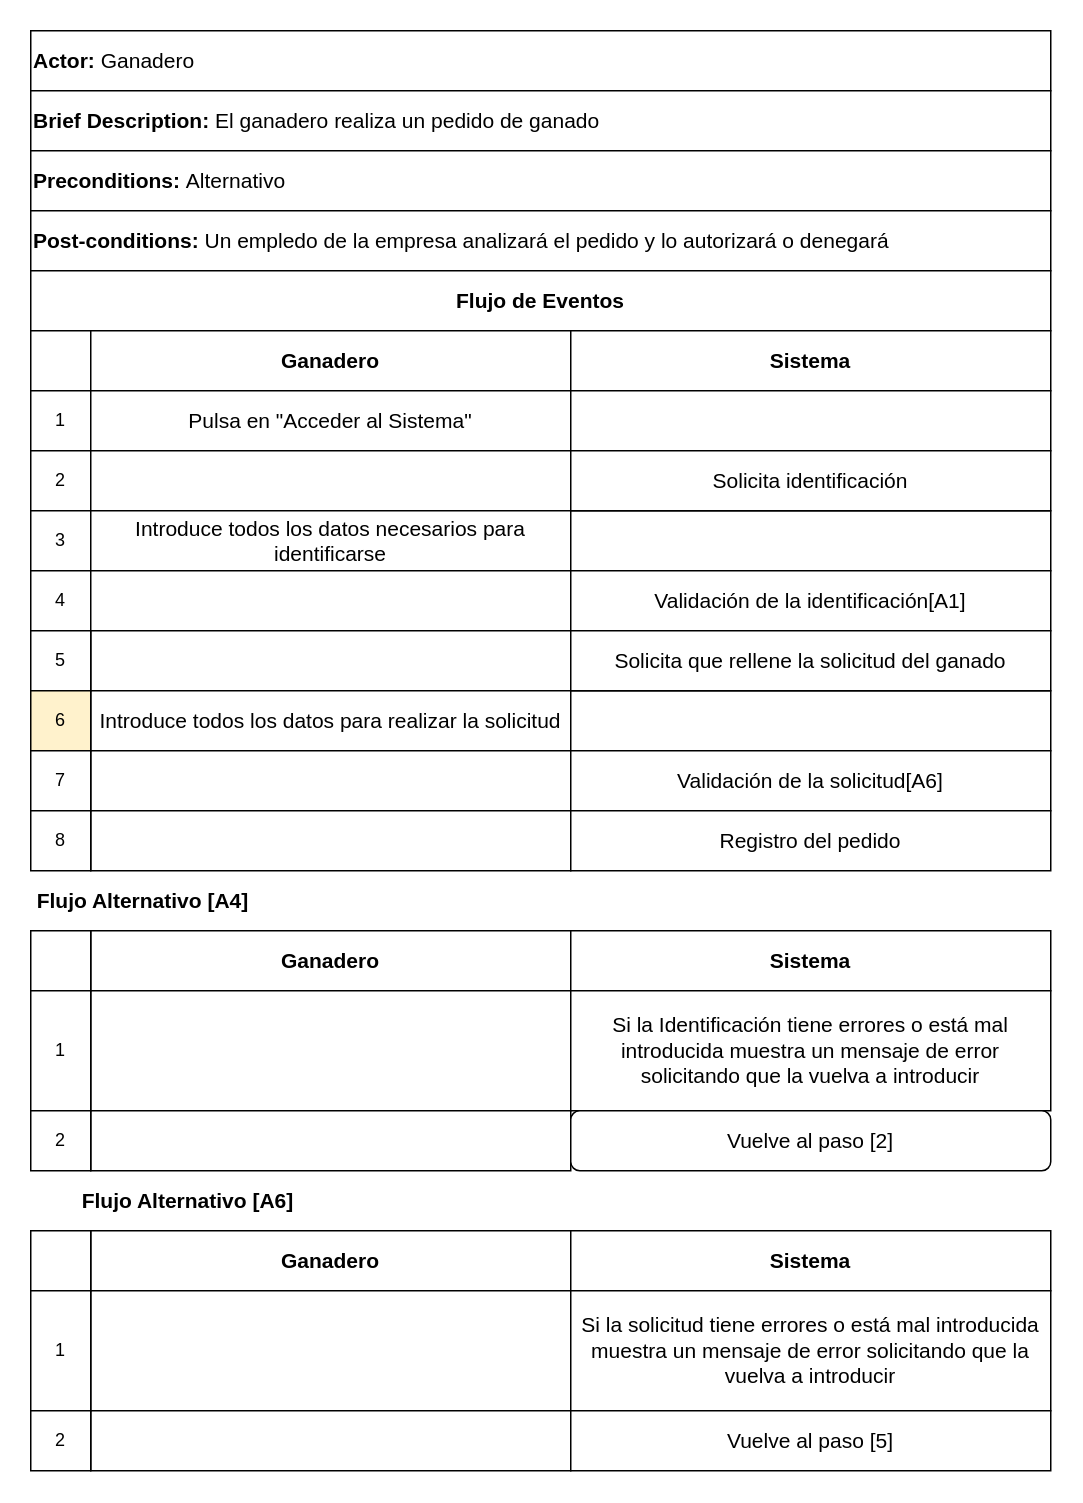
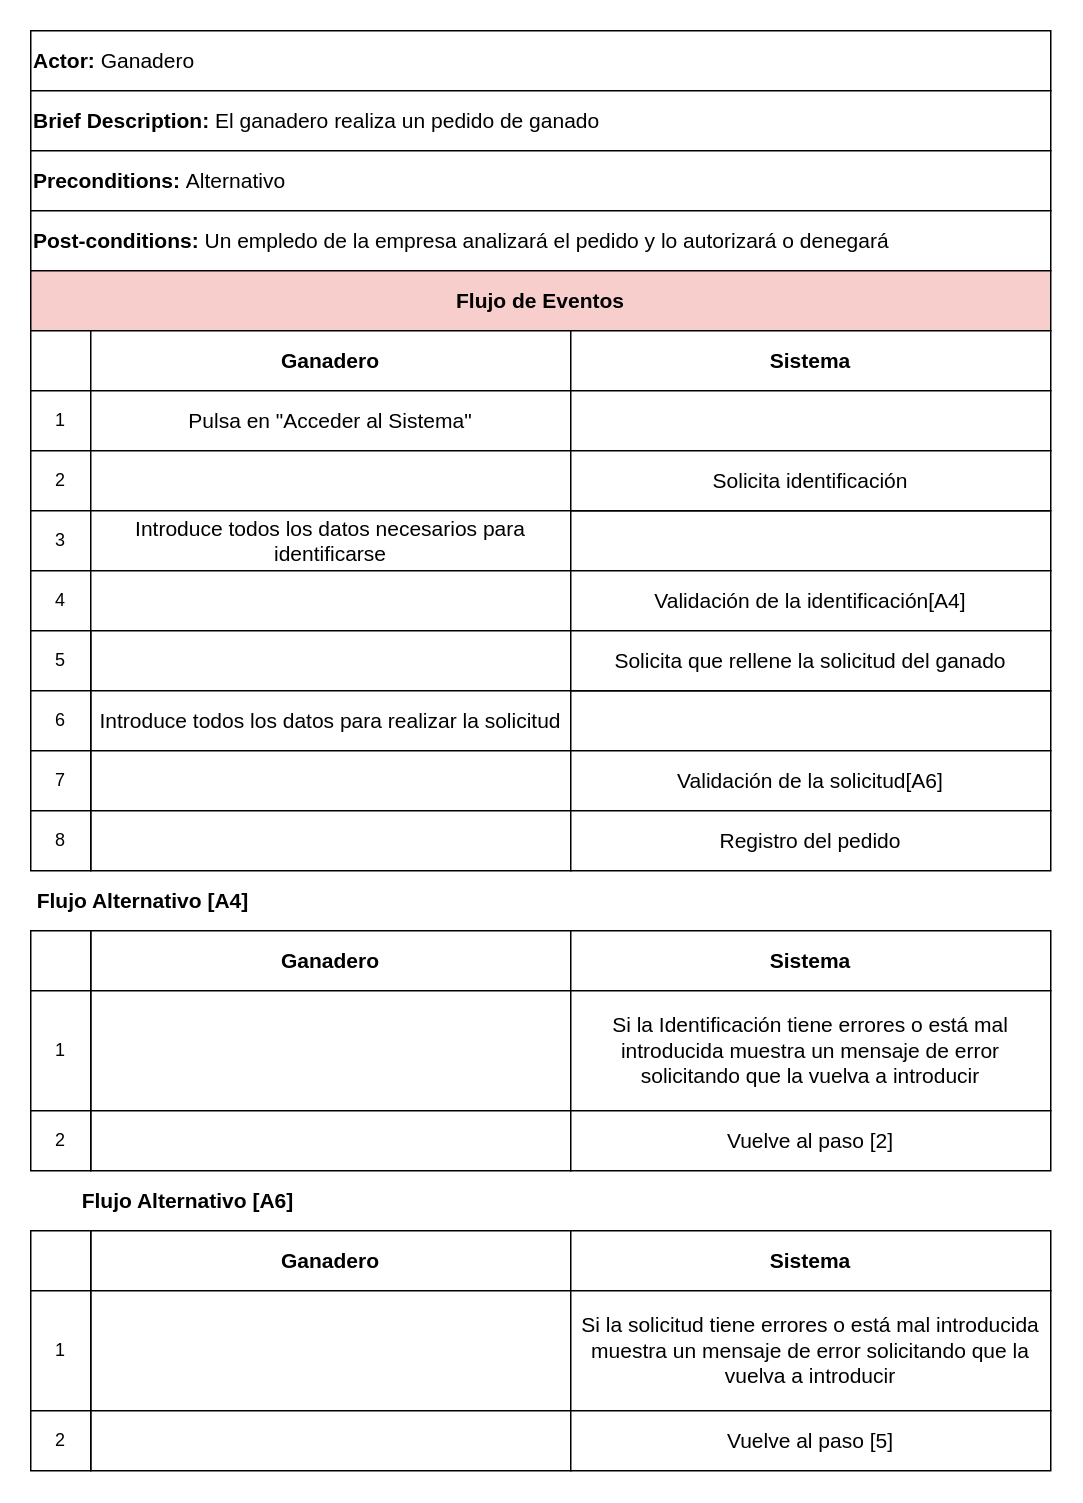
(541, 301) -> (541, 301)
(811, 601) -> (811, 601)
(61, 721) -> (61, 721)
(811, 1141) -> (811, 1141)
